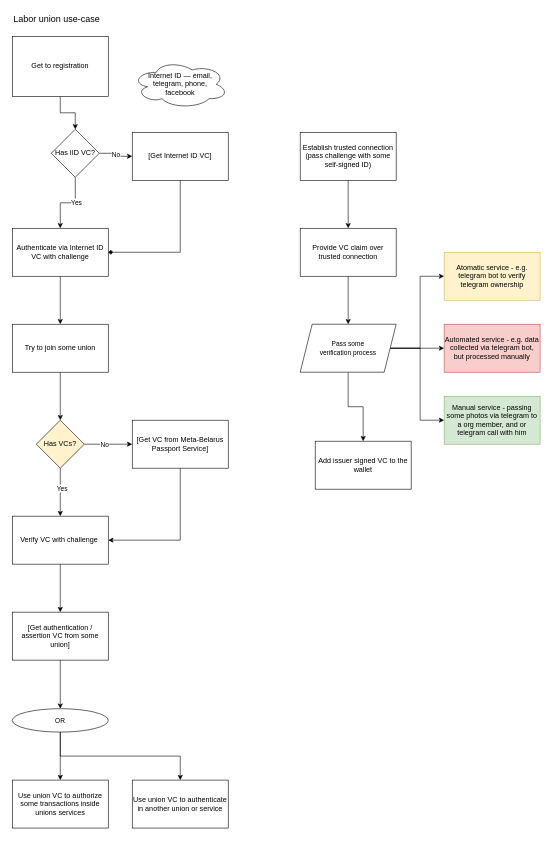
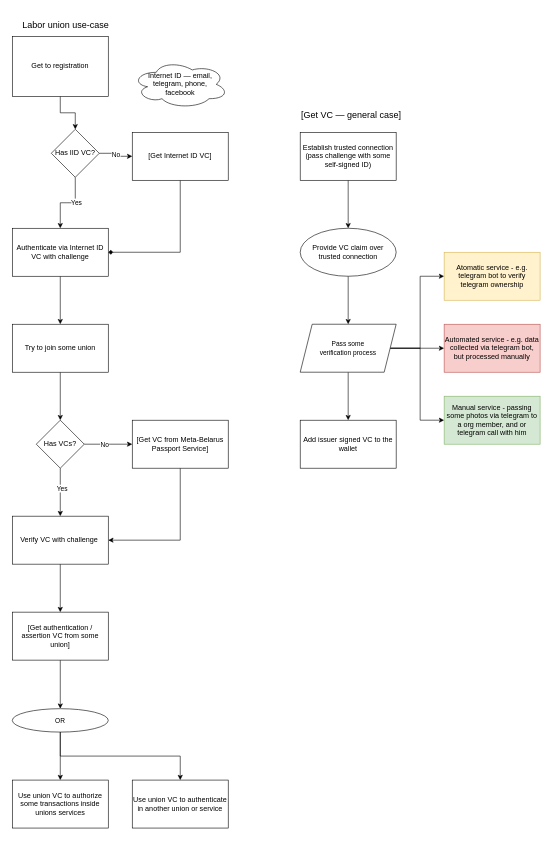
(72, 18) -> (81, 24)
none -> (360, 114)
(348, 252) -> (348, 252)
(60, 444) -> (60, 444)
(363, 465) -> (348, 444)
